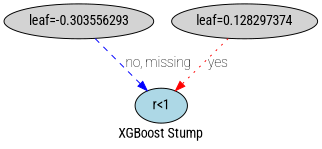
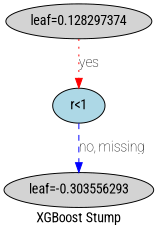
(118, 61) -> (79, 143)
